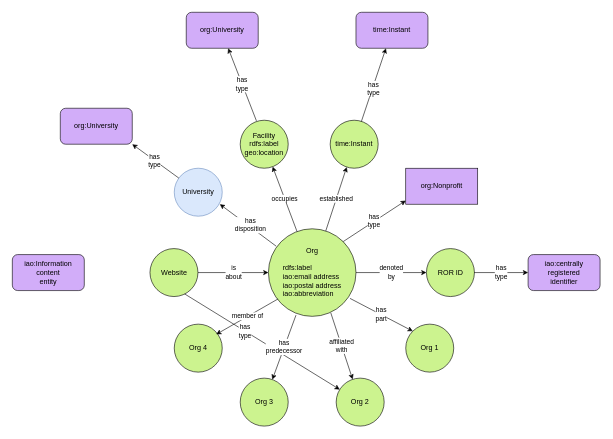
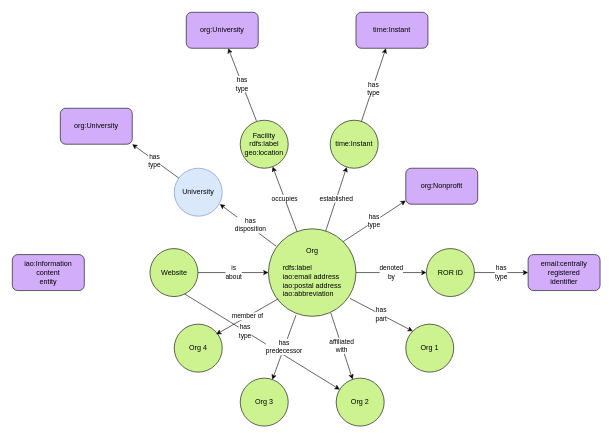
(442, 186) -> (442, 186)
(564, 273) -> (564, 273)
